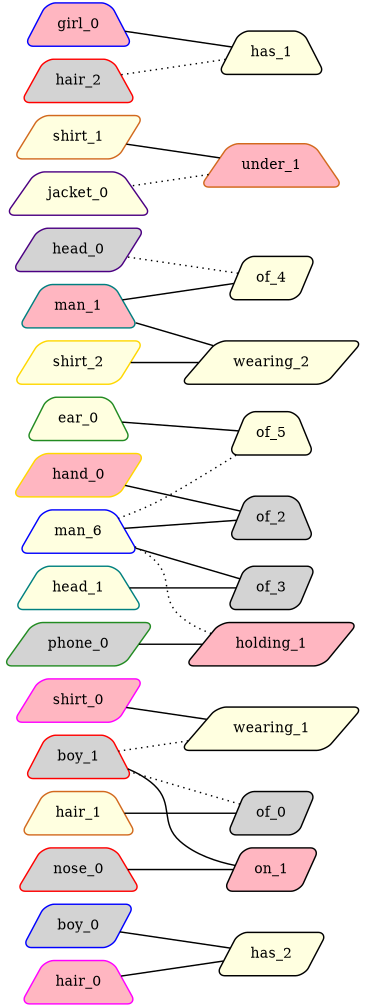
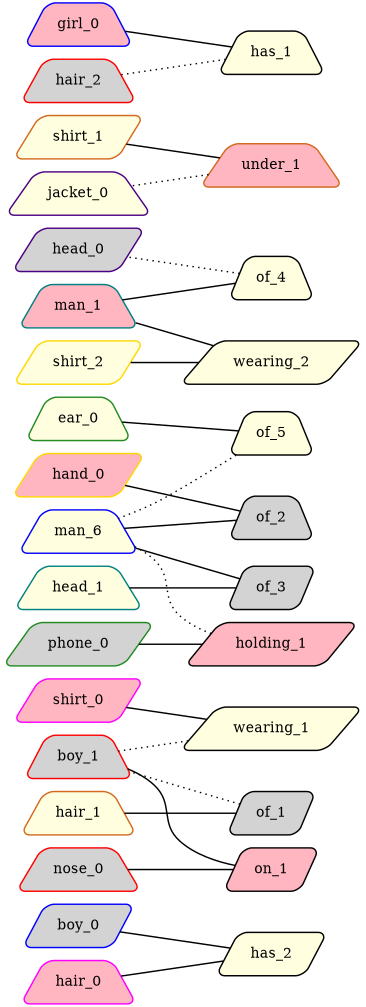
(271, 278) -> (271, 278)
(271, 813) -> (271, 813)
